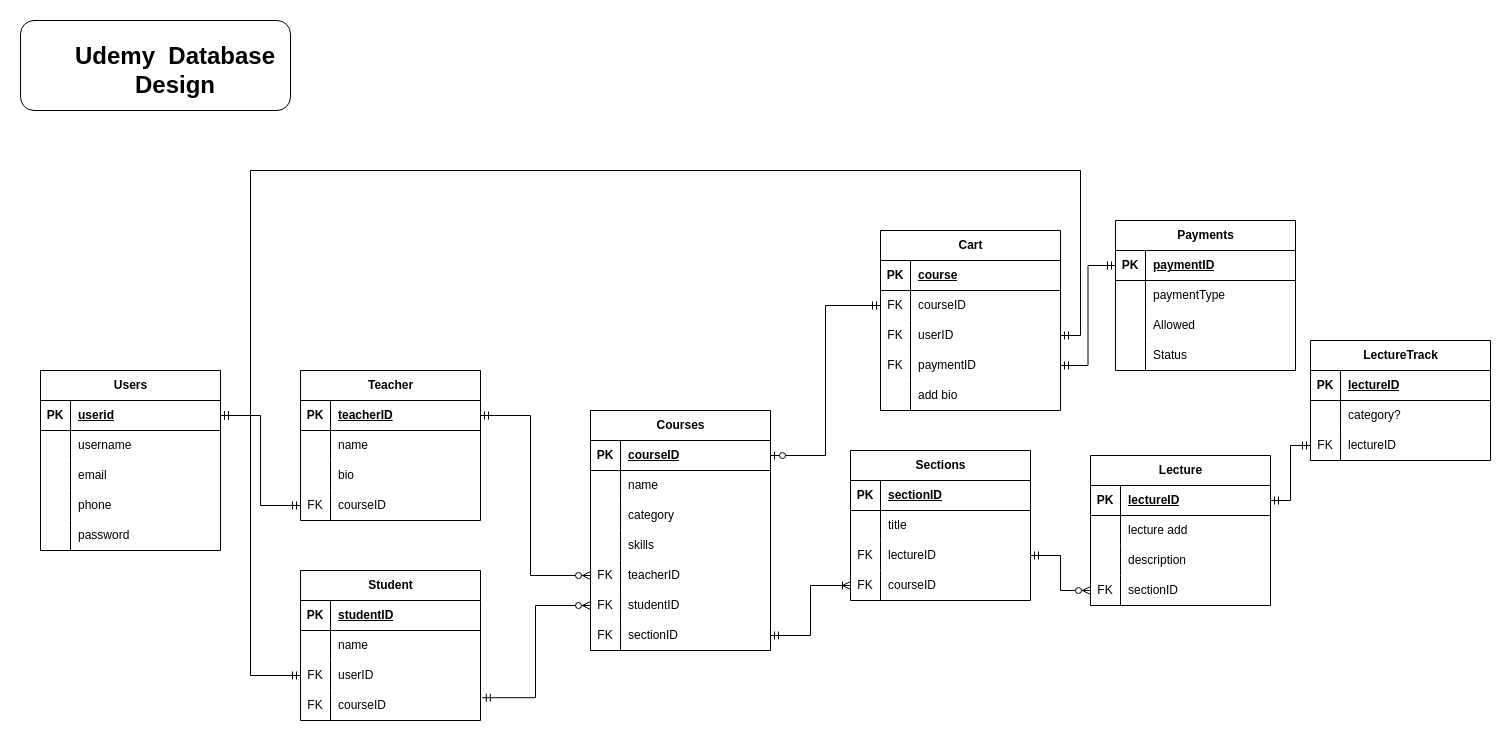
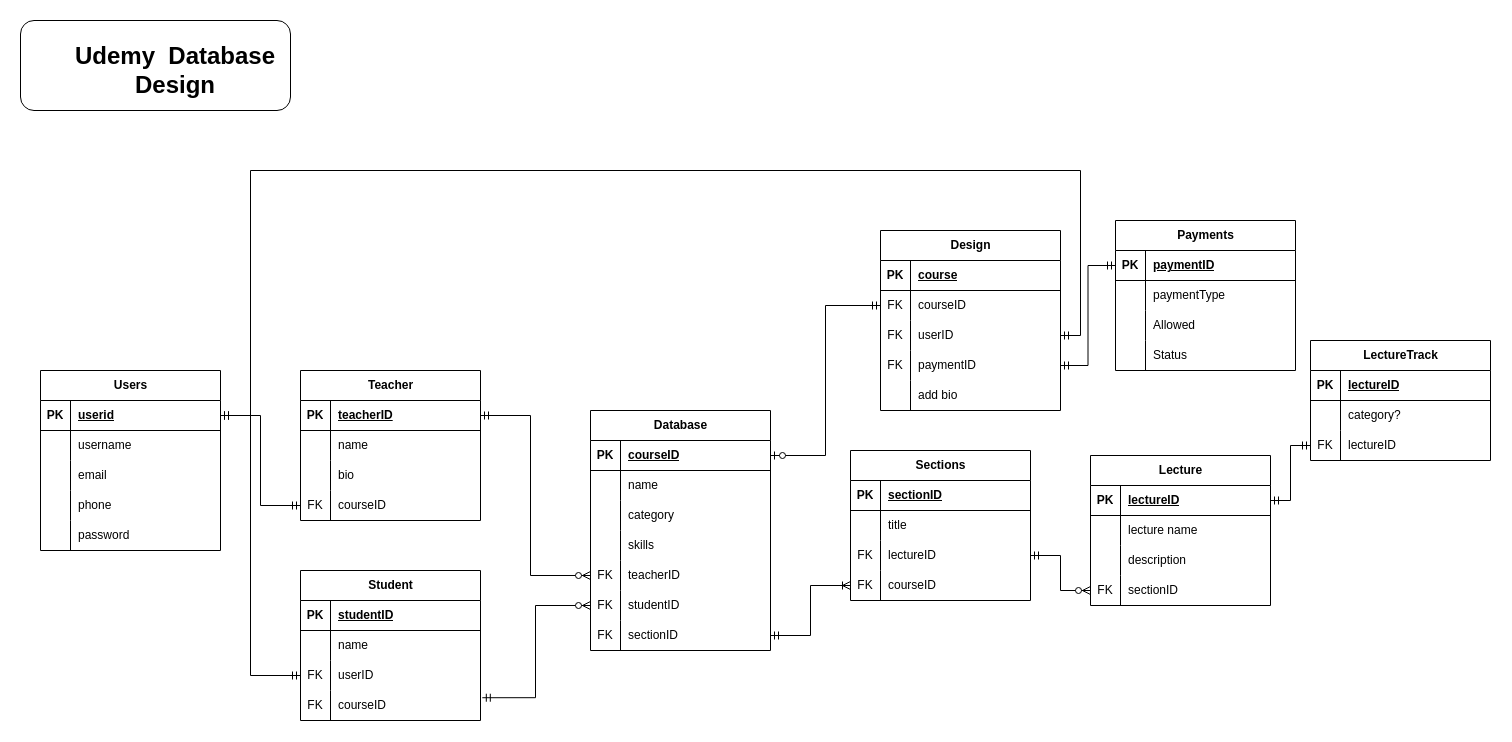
(971, 246) -> (971, 246)
(681, 426) -> (681, 426)
(1162, 531) -> (1166, 531)
